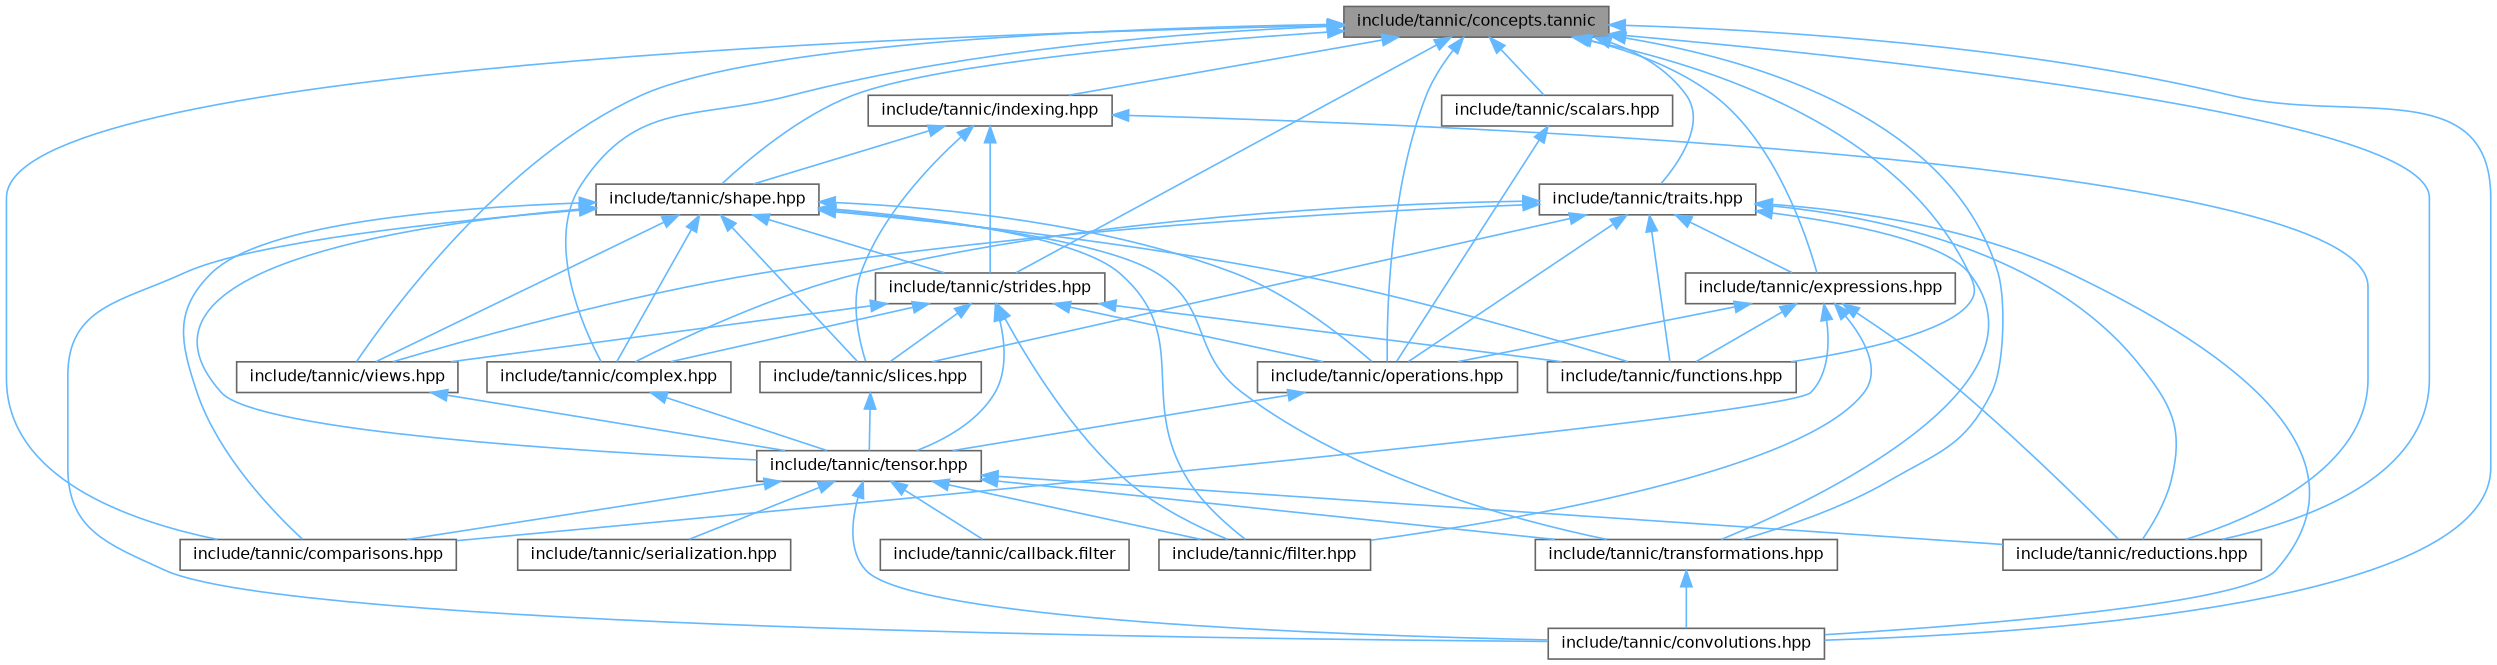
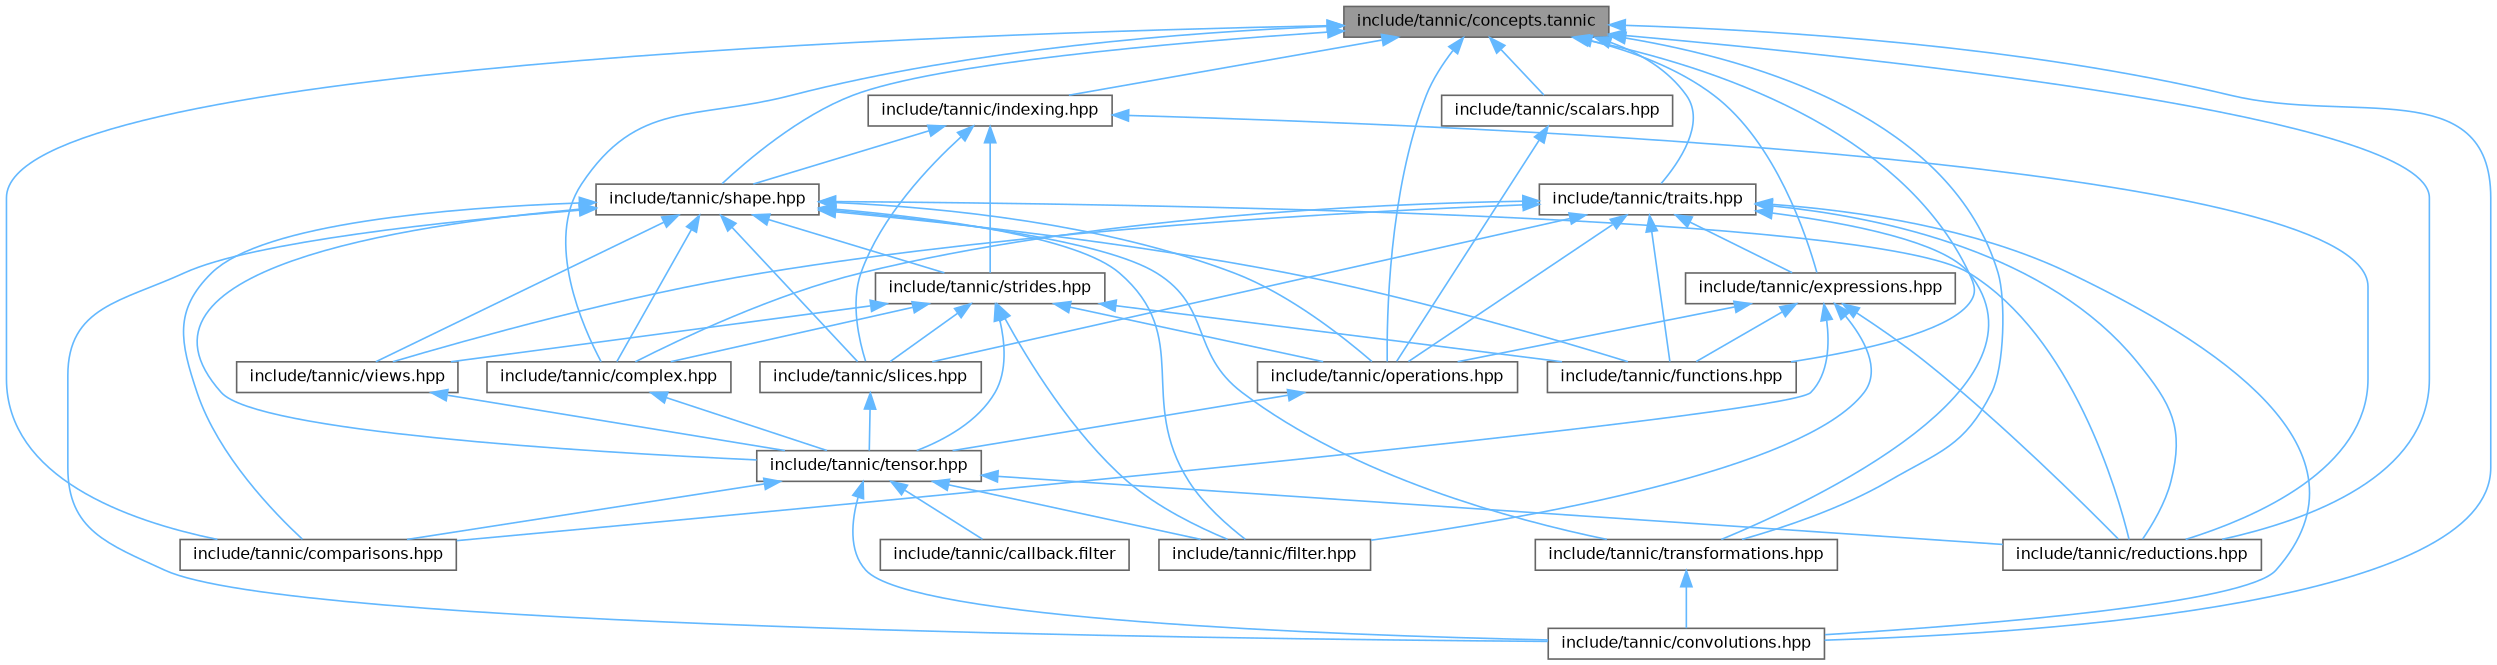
(786, 60) -> none
(1226, 159) -> none
none -> (1636, 225)
(1276, 510) -> none
(654, 555) -> none
